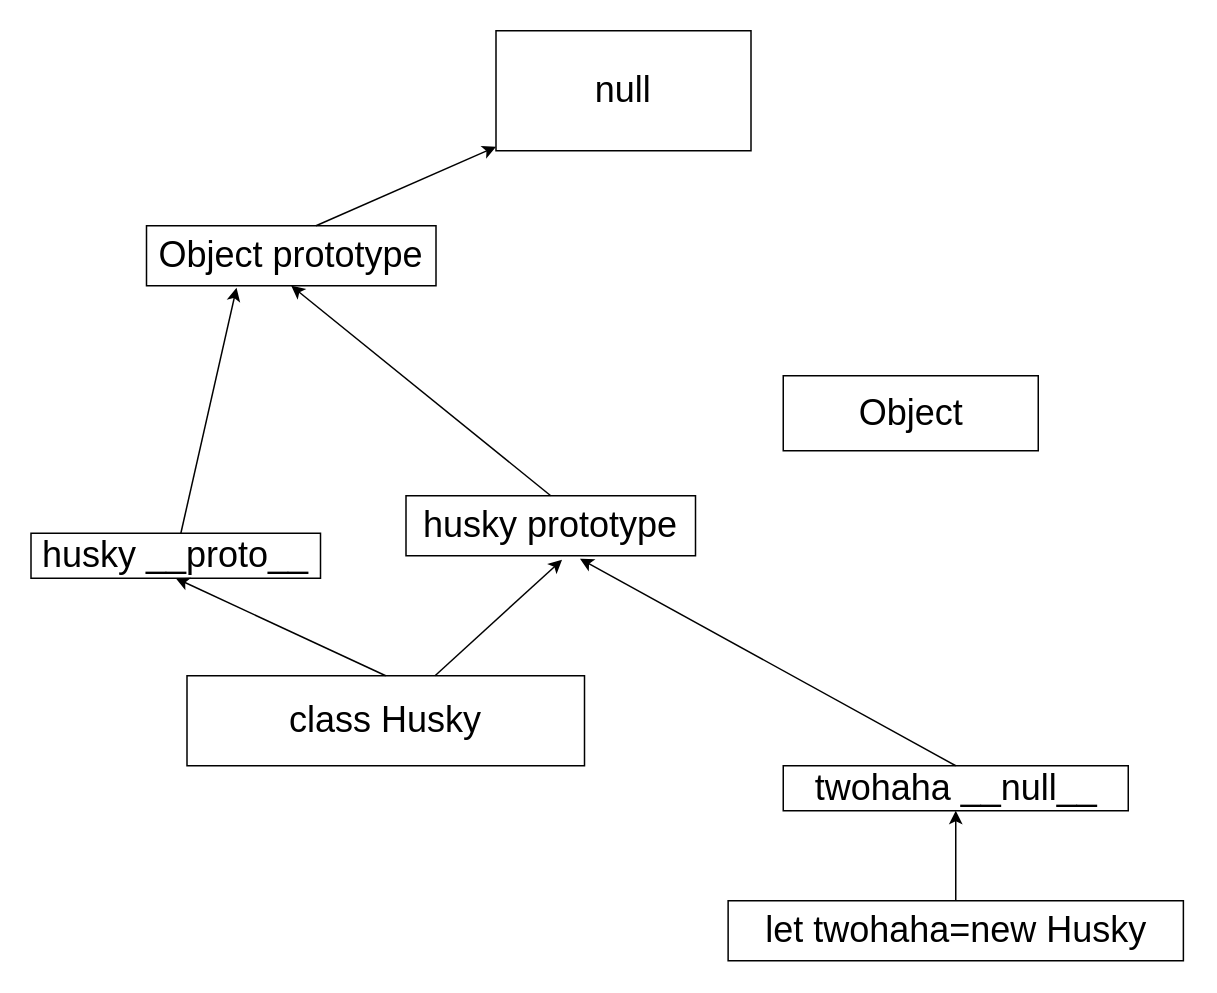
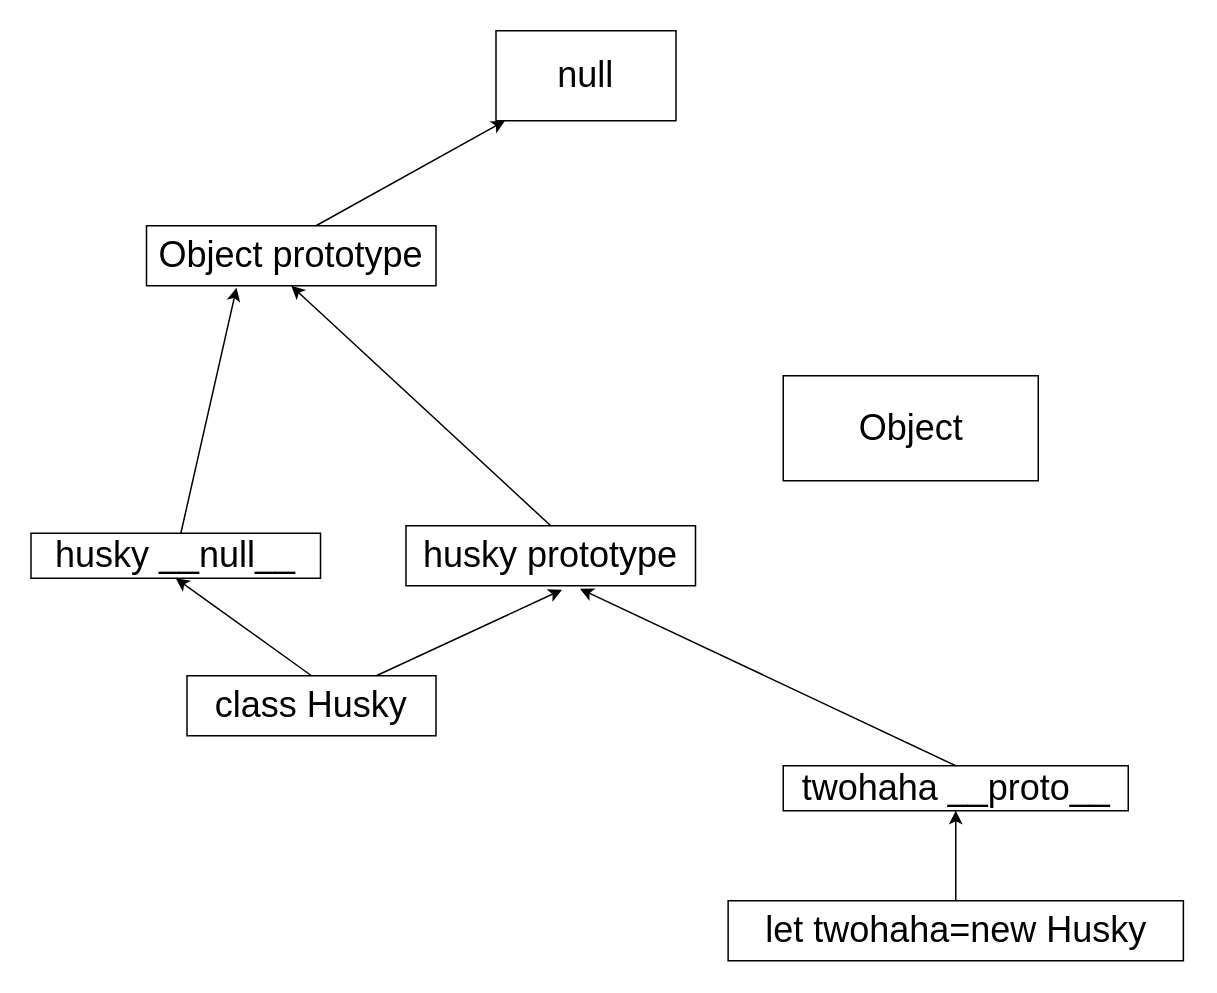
(623, 91) -> (586, 76)
(911, 413) -> (911, 428)
(551, 526) -> (551, 556)
(176, 556) -> (176, 556)
(386, 721) -> (311, 706)
(956, 788) -> (956, 788)
